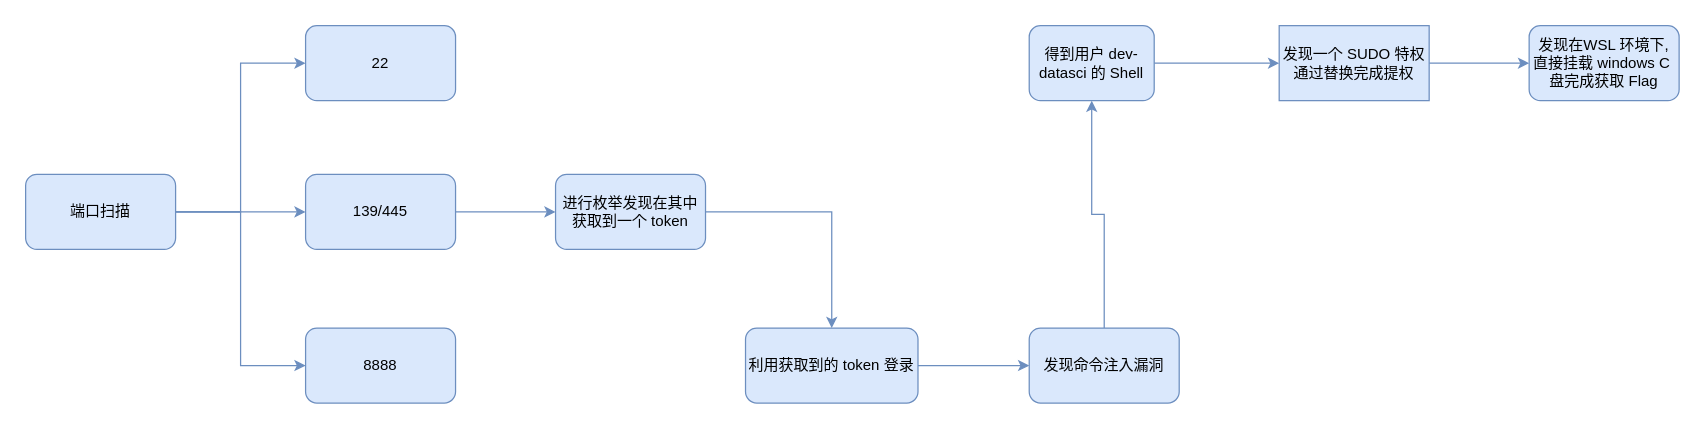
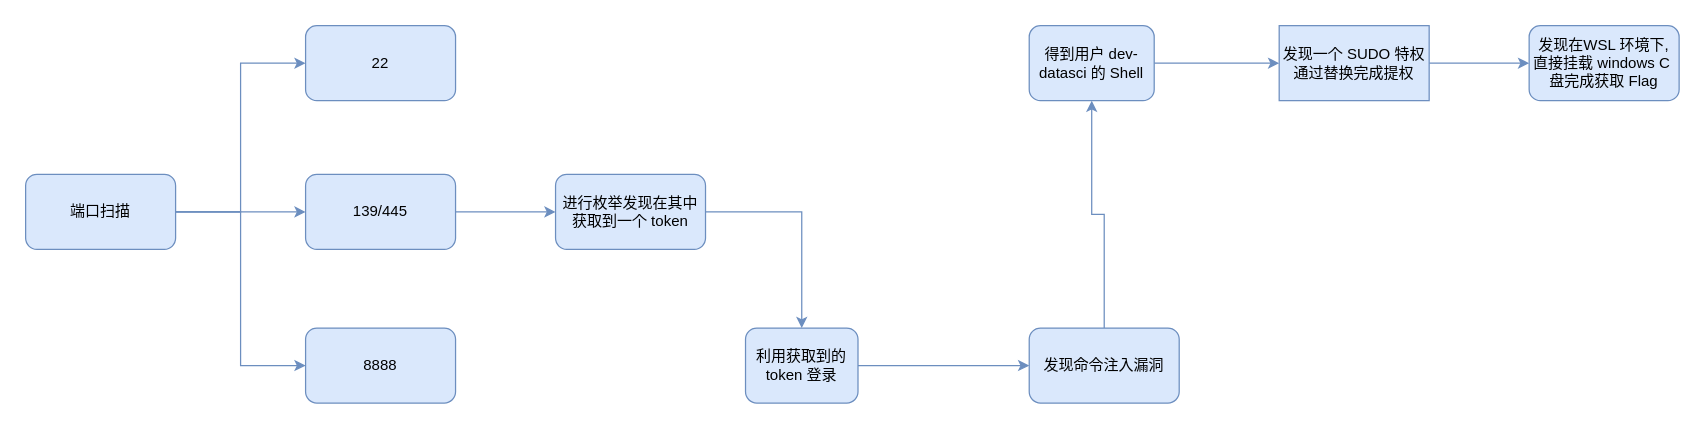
(832, 366) -> (802, 366)
